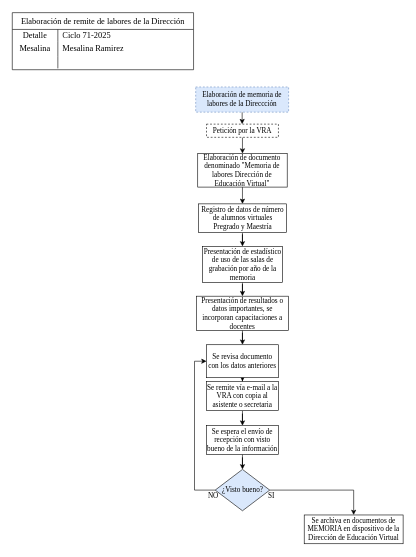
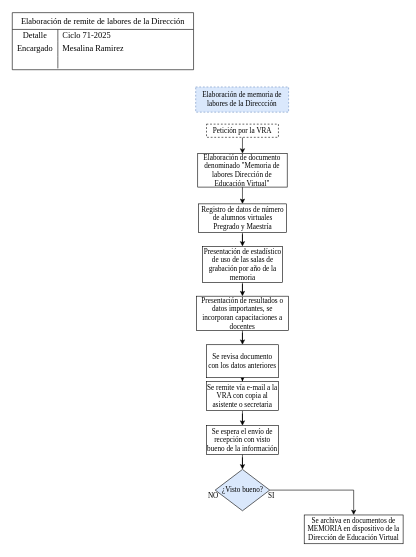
(35, 49) -> (35, 49)
(242, 118) -> none
(195, 422) -> none
